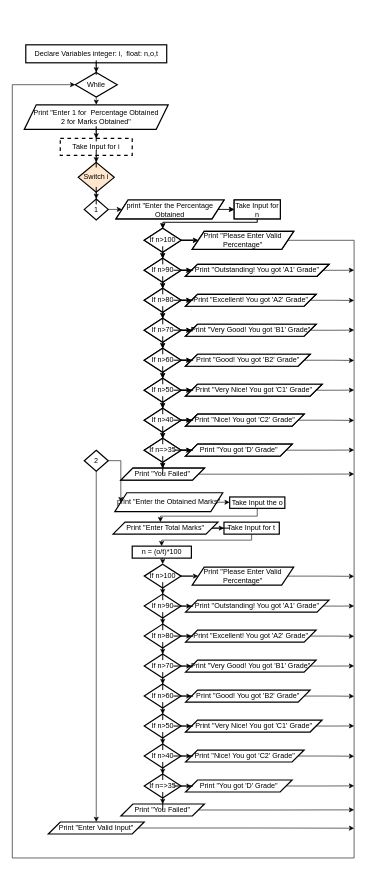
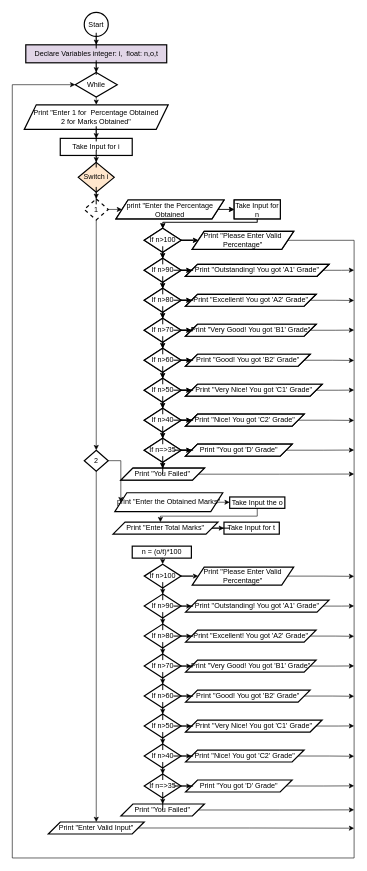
none -> (96, 24)
none -> (96, 43)
(96, 54) -> (96, 54)
(96, 147) -> (96, 147)
(96, 209) -> (96, 209)
none -> (96, 444)
(252, 538) -> none
